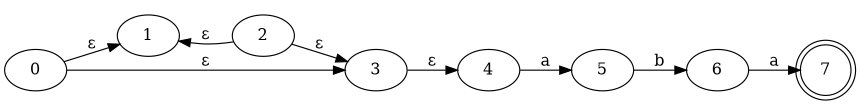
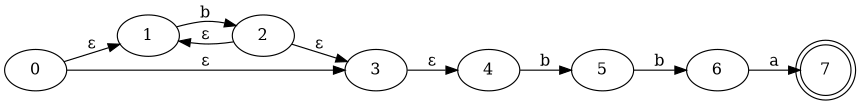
none -> (200, 22)
(546, 62) -> (546, 62)
